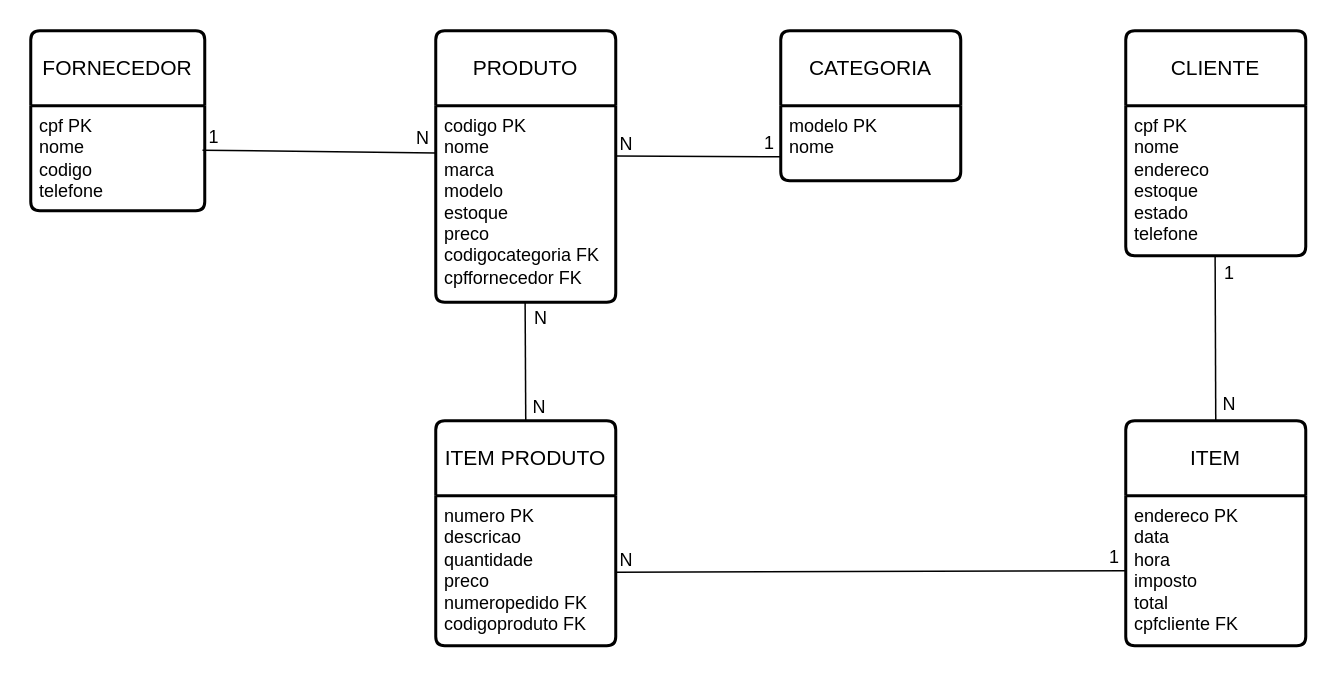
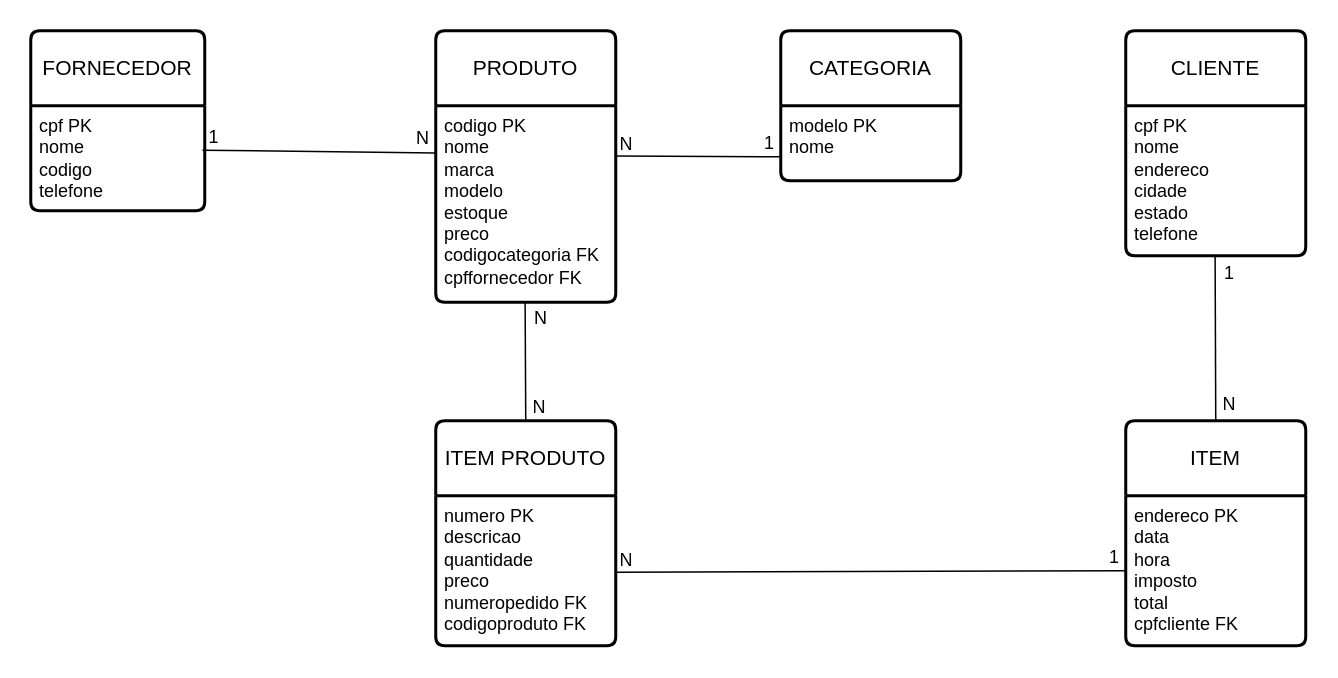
(1175, 181) -> (1175, 181)
